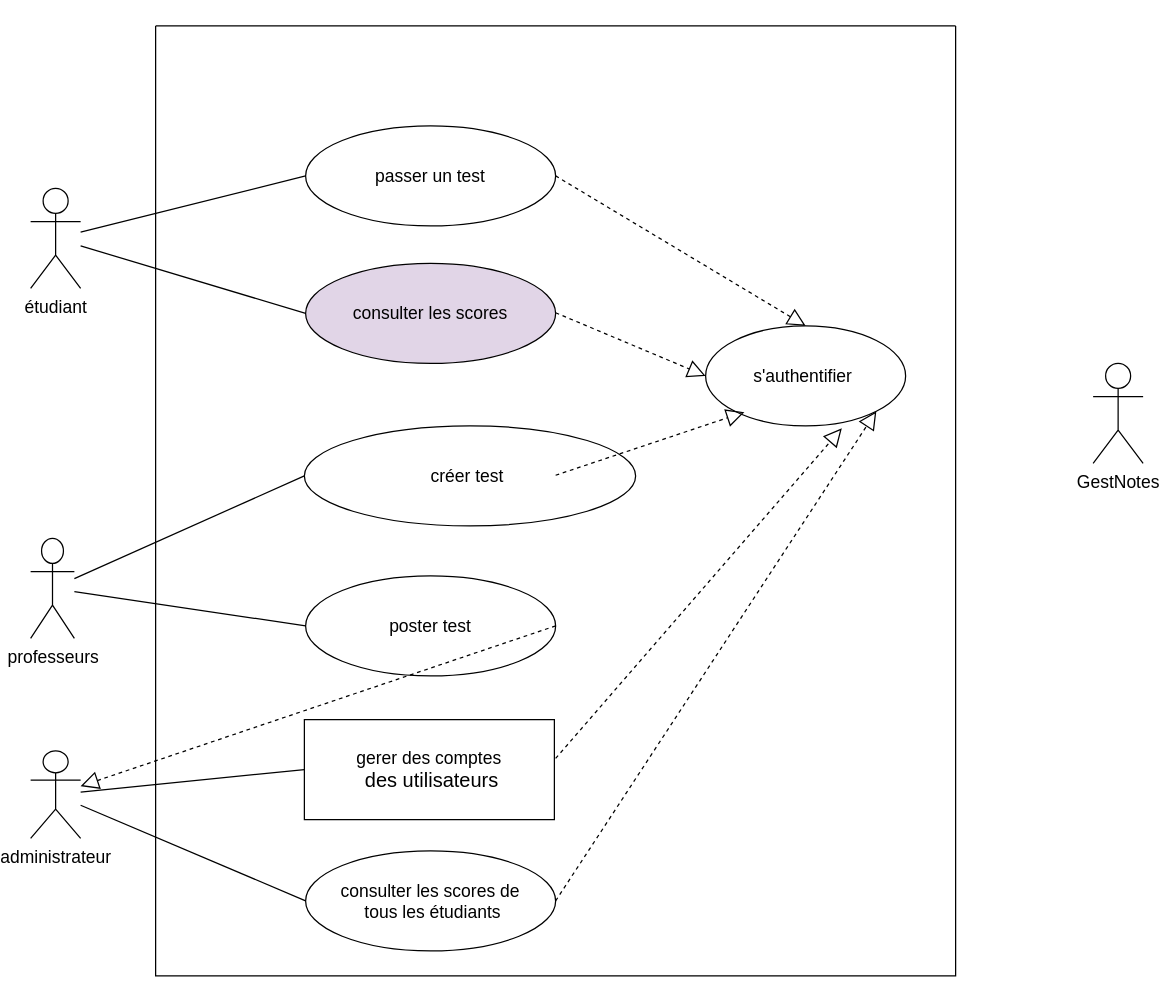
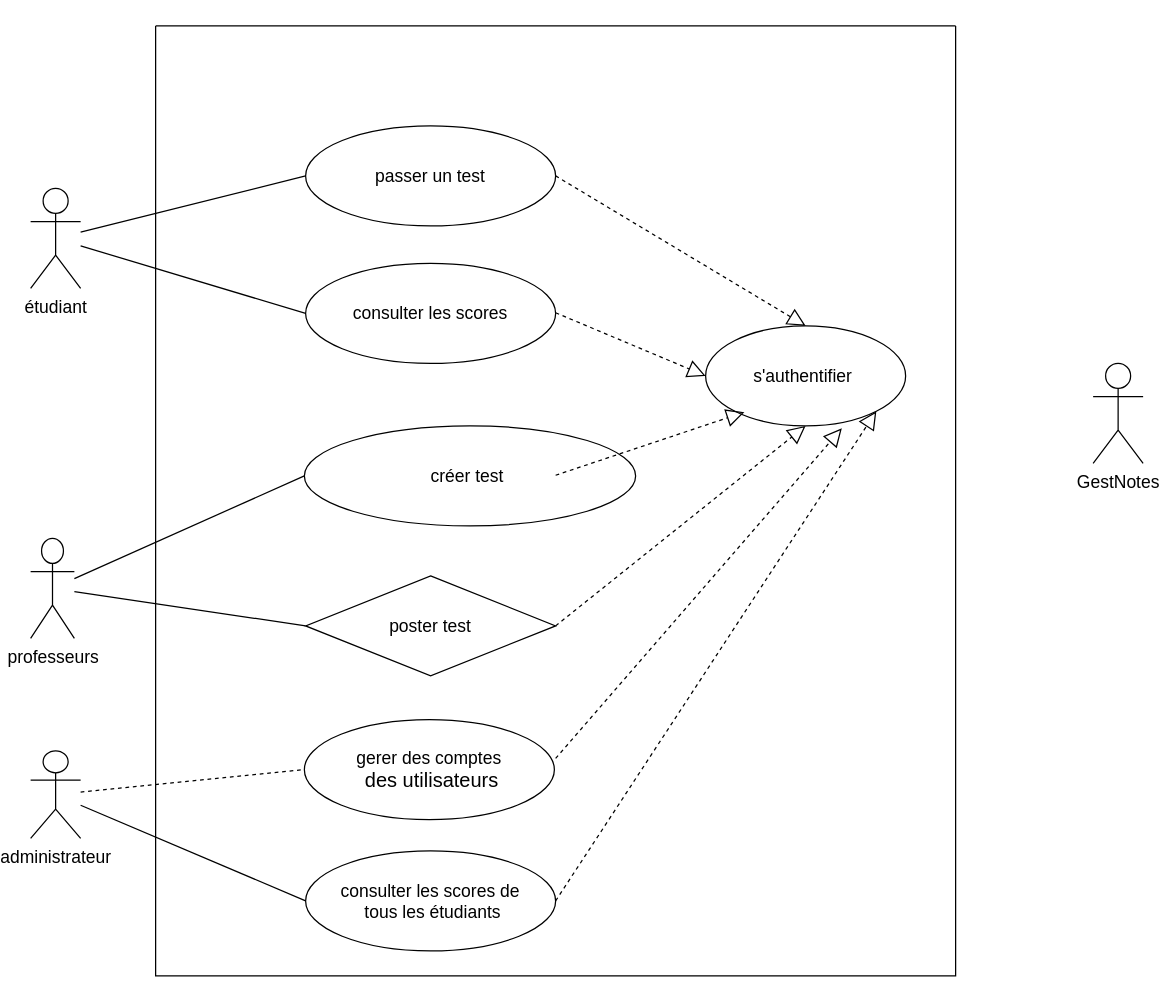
(431, 313) -> (431, 313)
(431, 626) -> (431, 626)
(327, 703) -> (674, 531)
(429, 769) -> (429, 769)
(193, 781) -> (193, 781)
